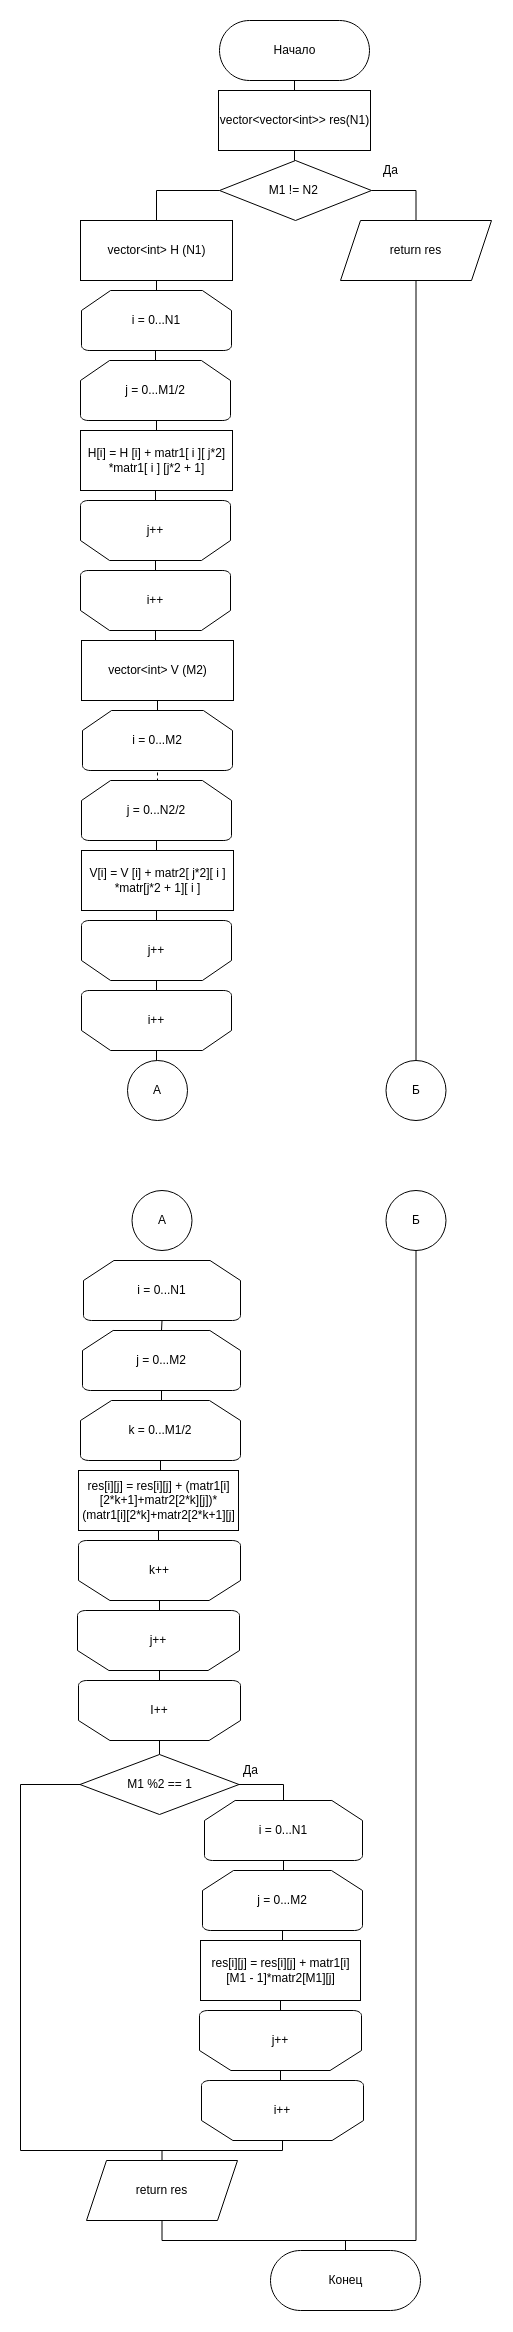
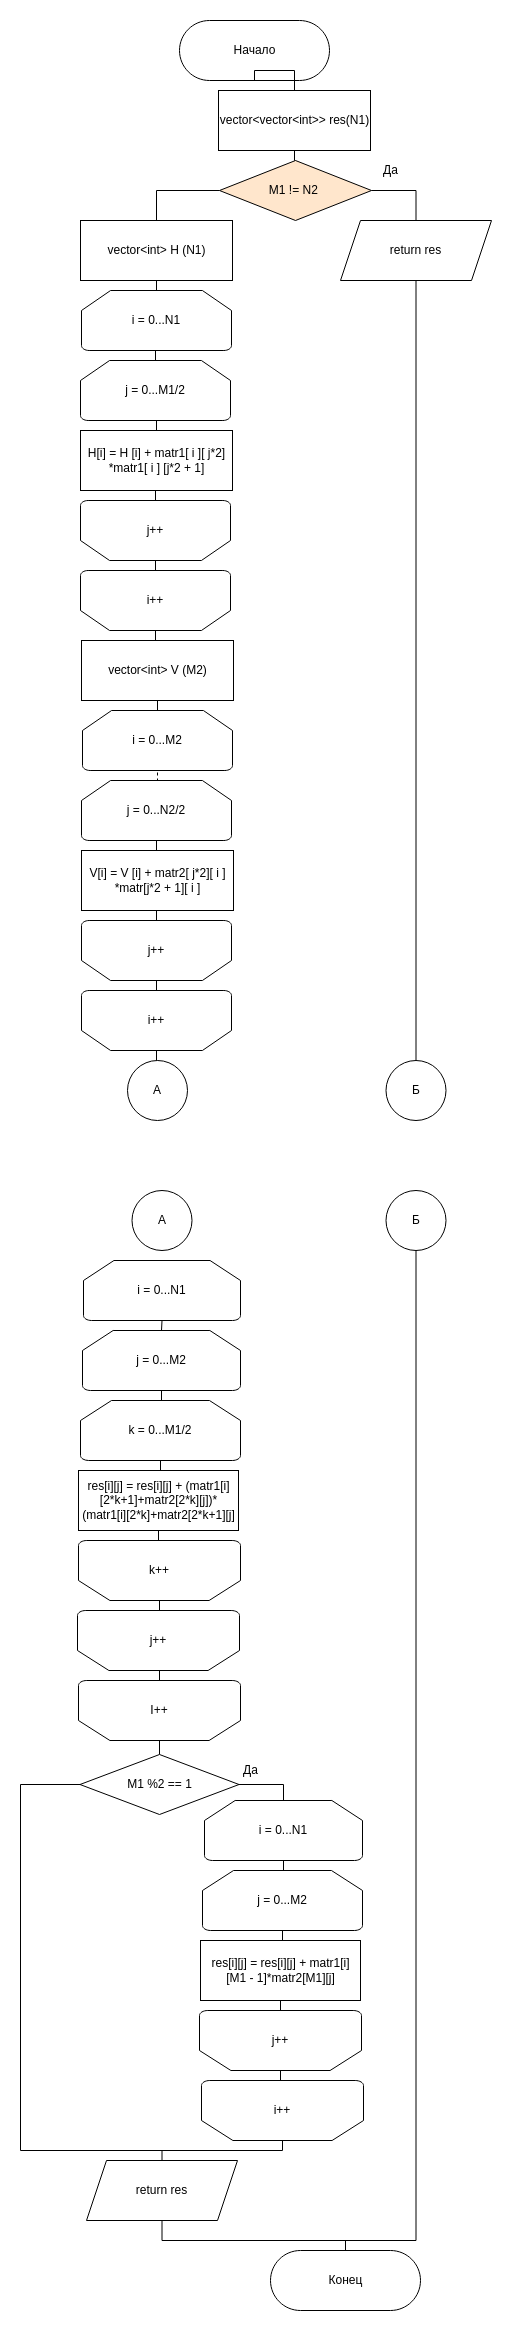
(295, 51) -> (255, 51)
(296, 191) -> (296, 191)
